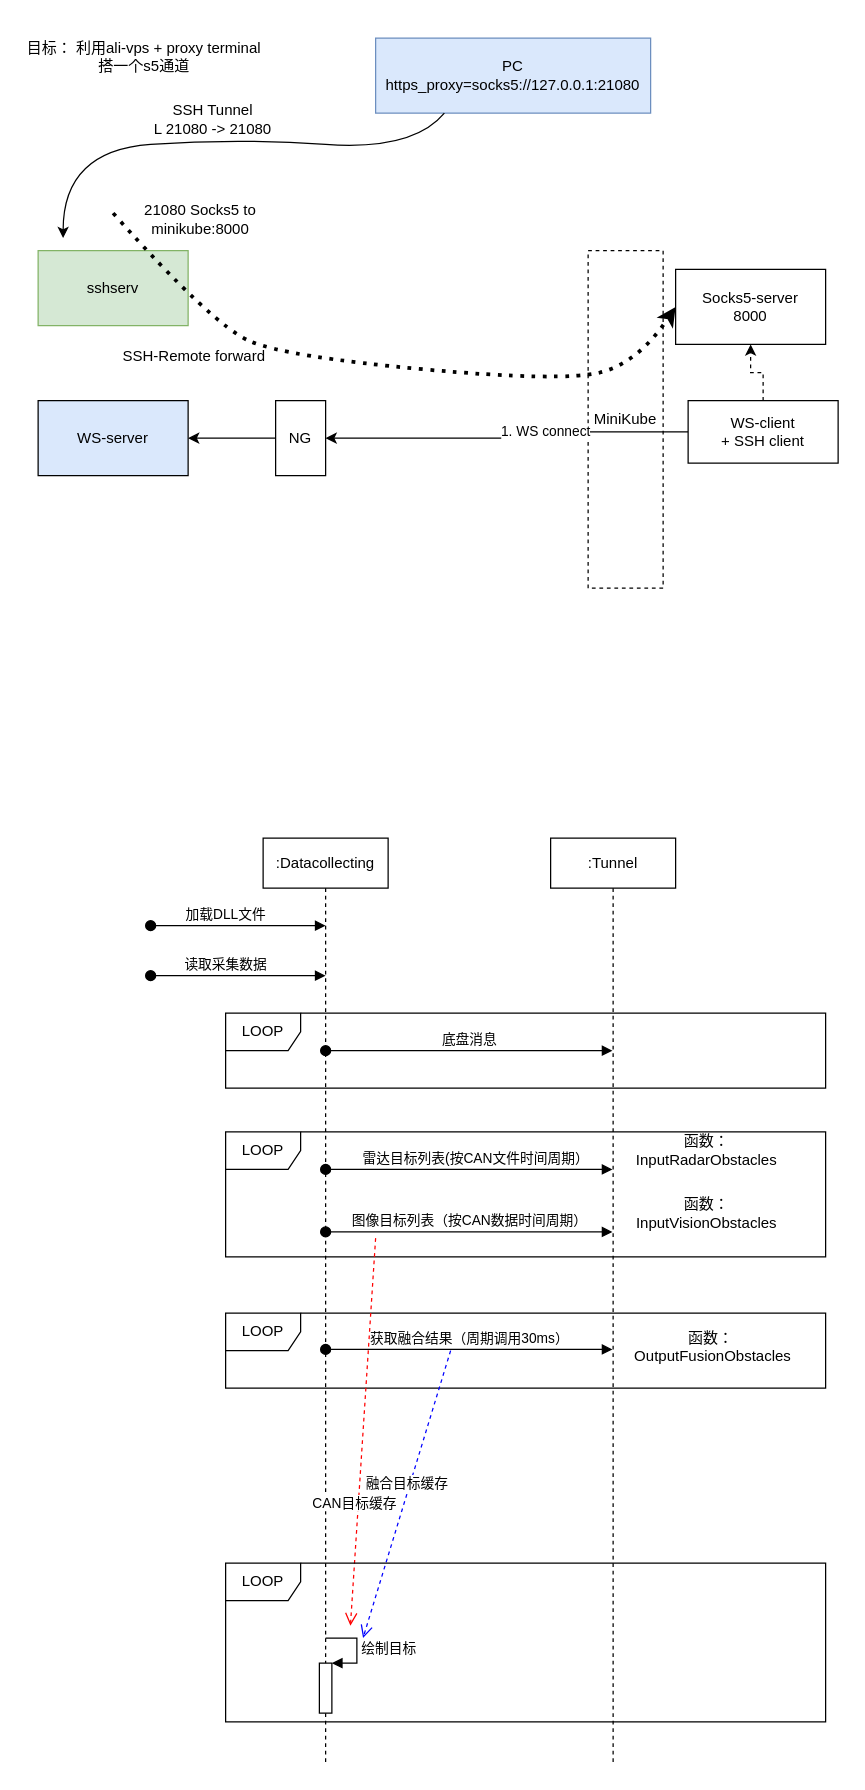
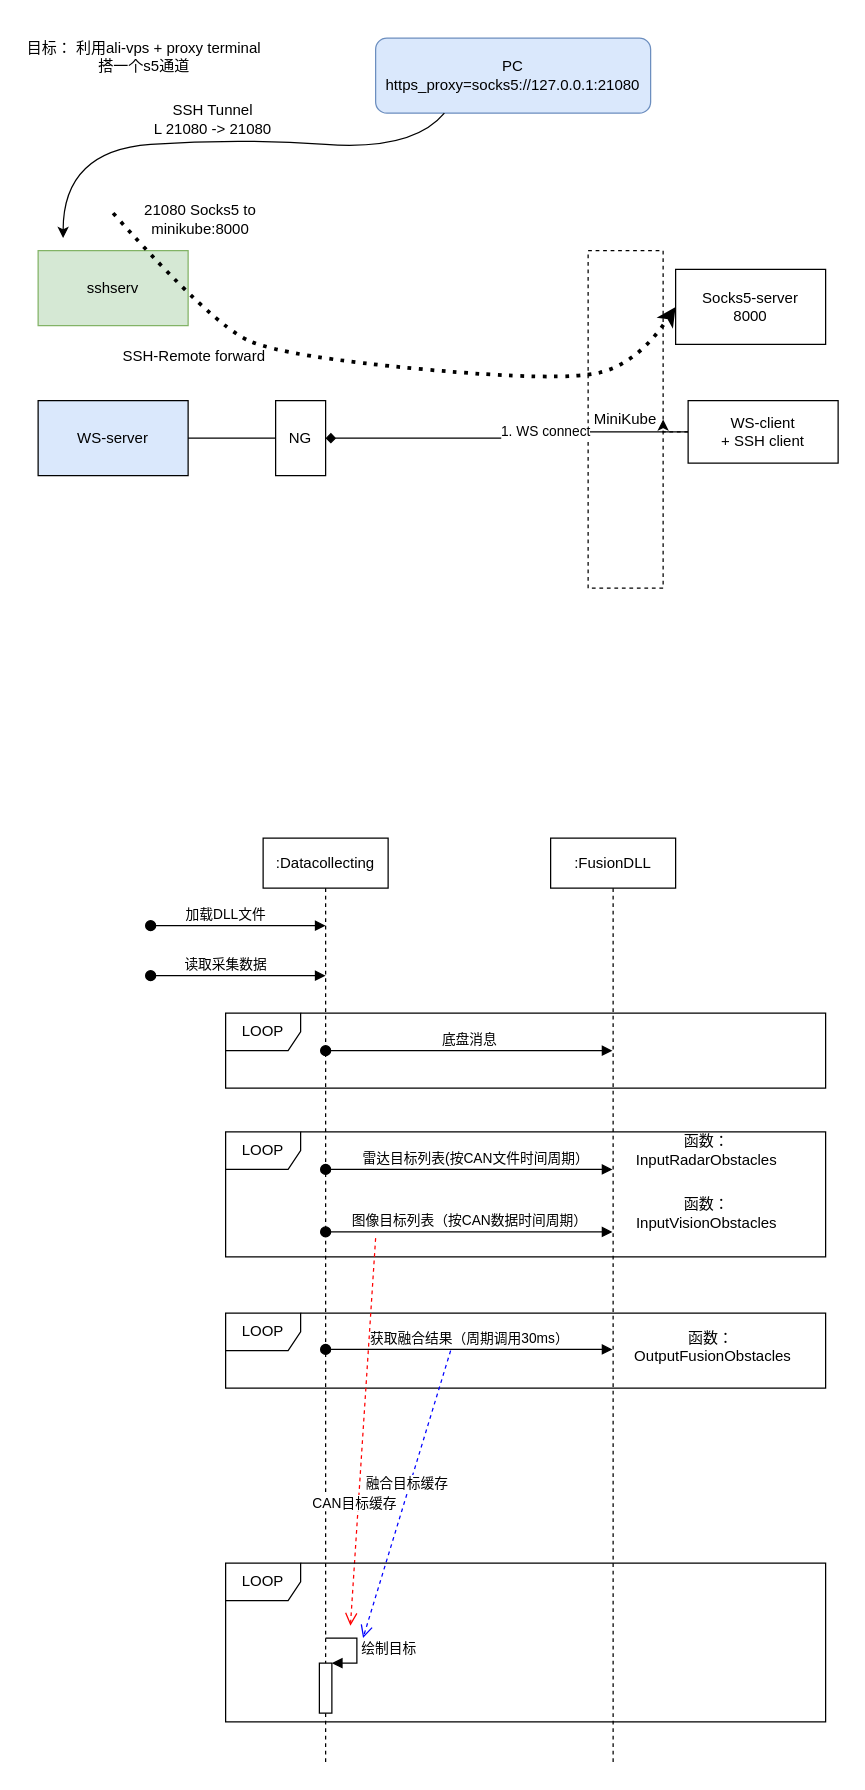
(513, 76) -> (513, 76)
(761, 373) -> (663, 428)
(198, 438) -> (194, 438)
(336, 438) -> (336, 438)
(613, 863) -> (613, 863)
